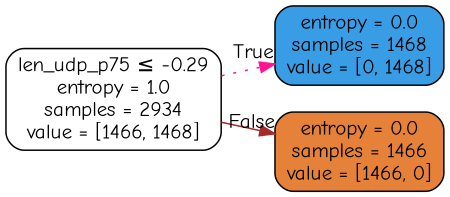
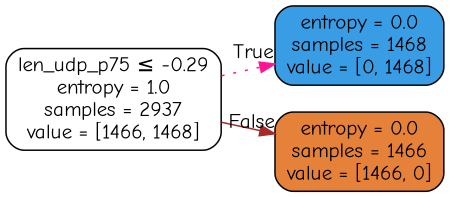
(114, 110) -> (114, 110)
